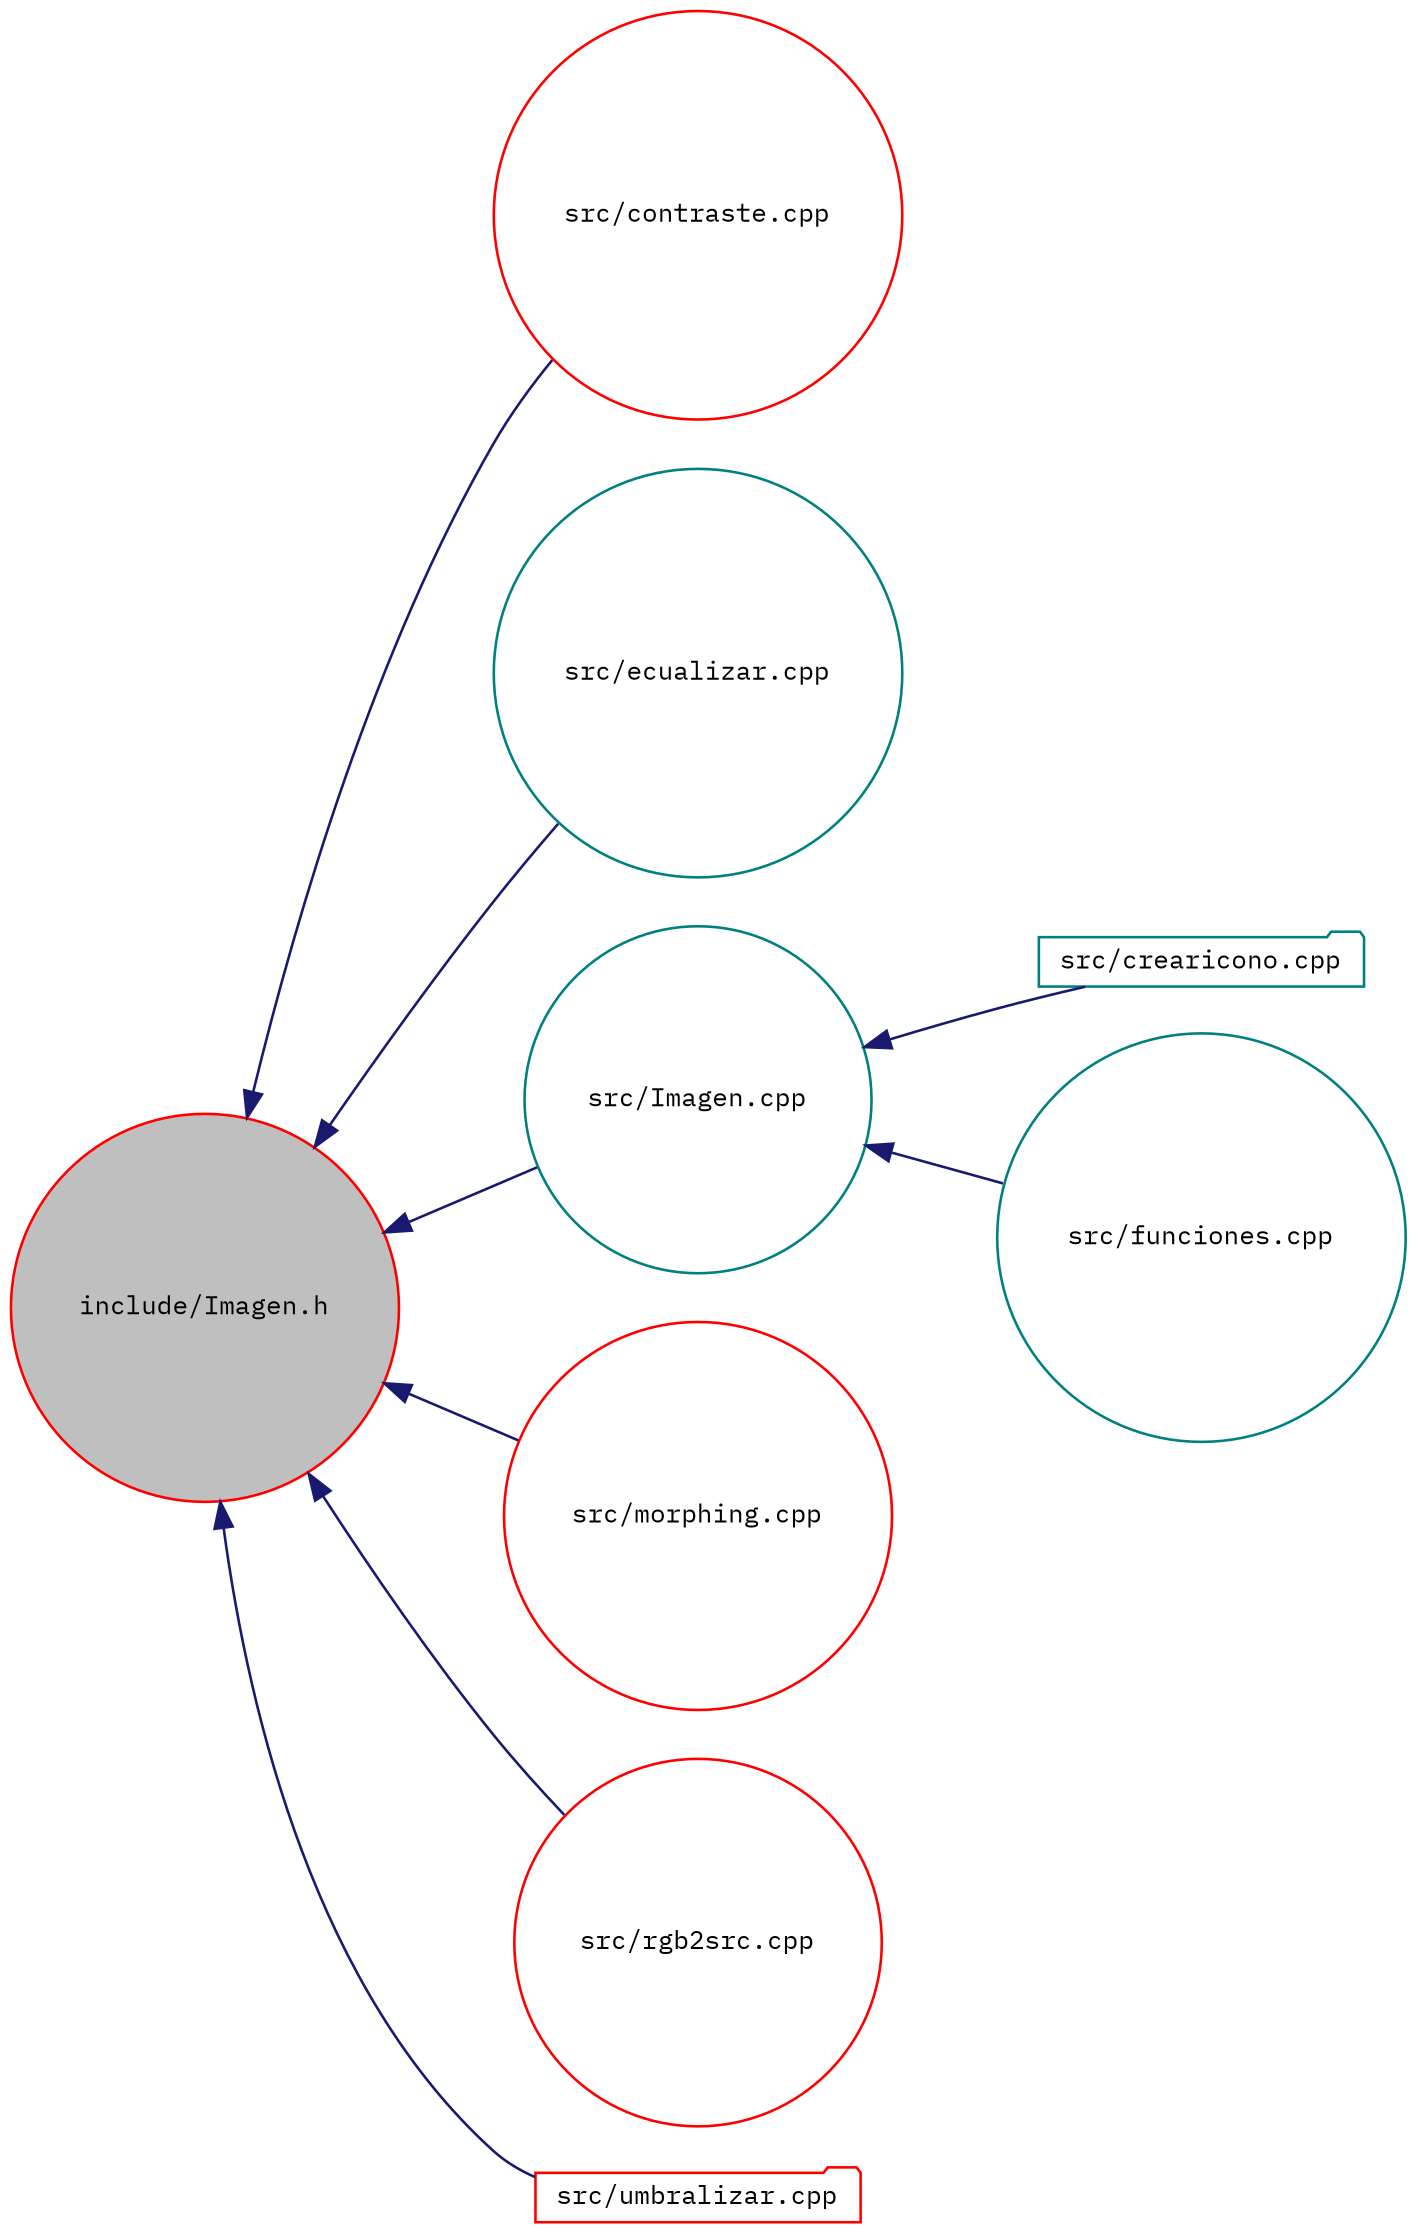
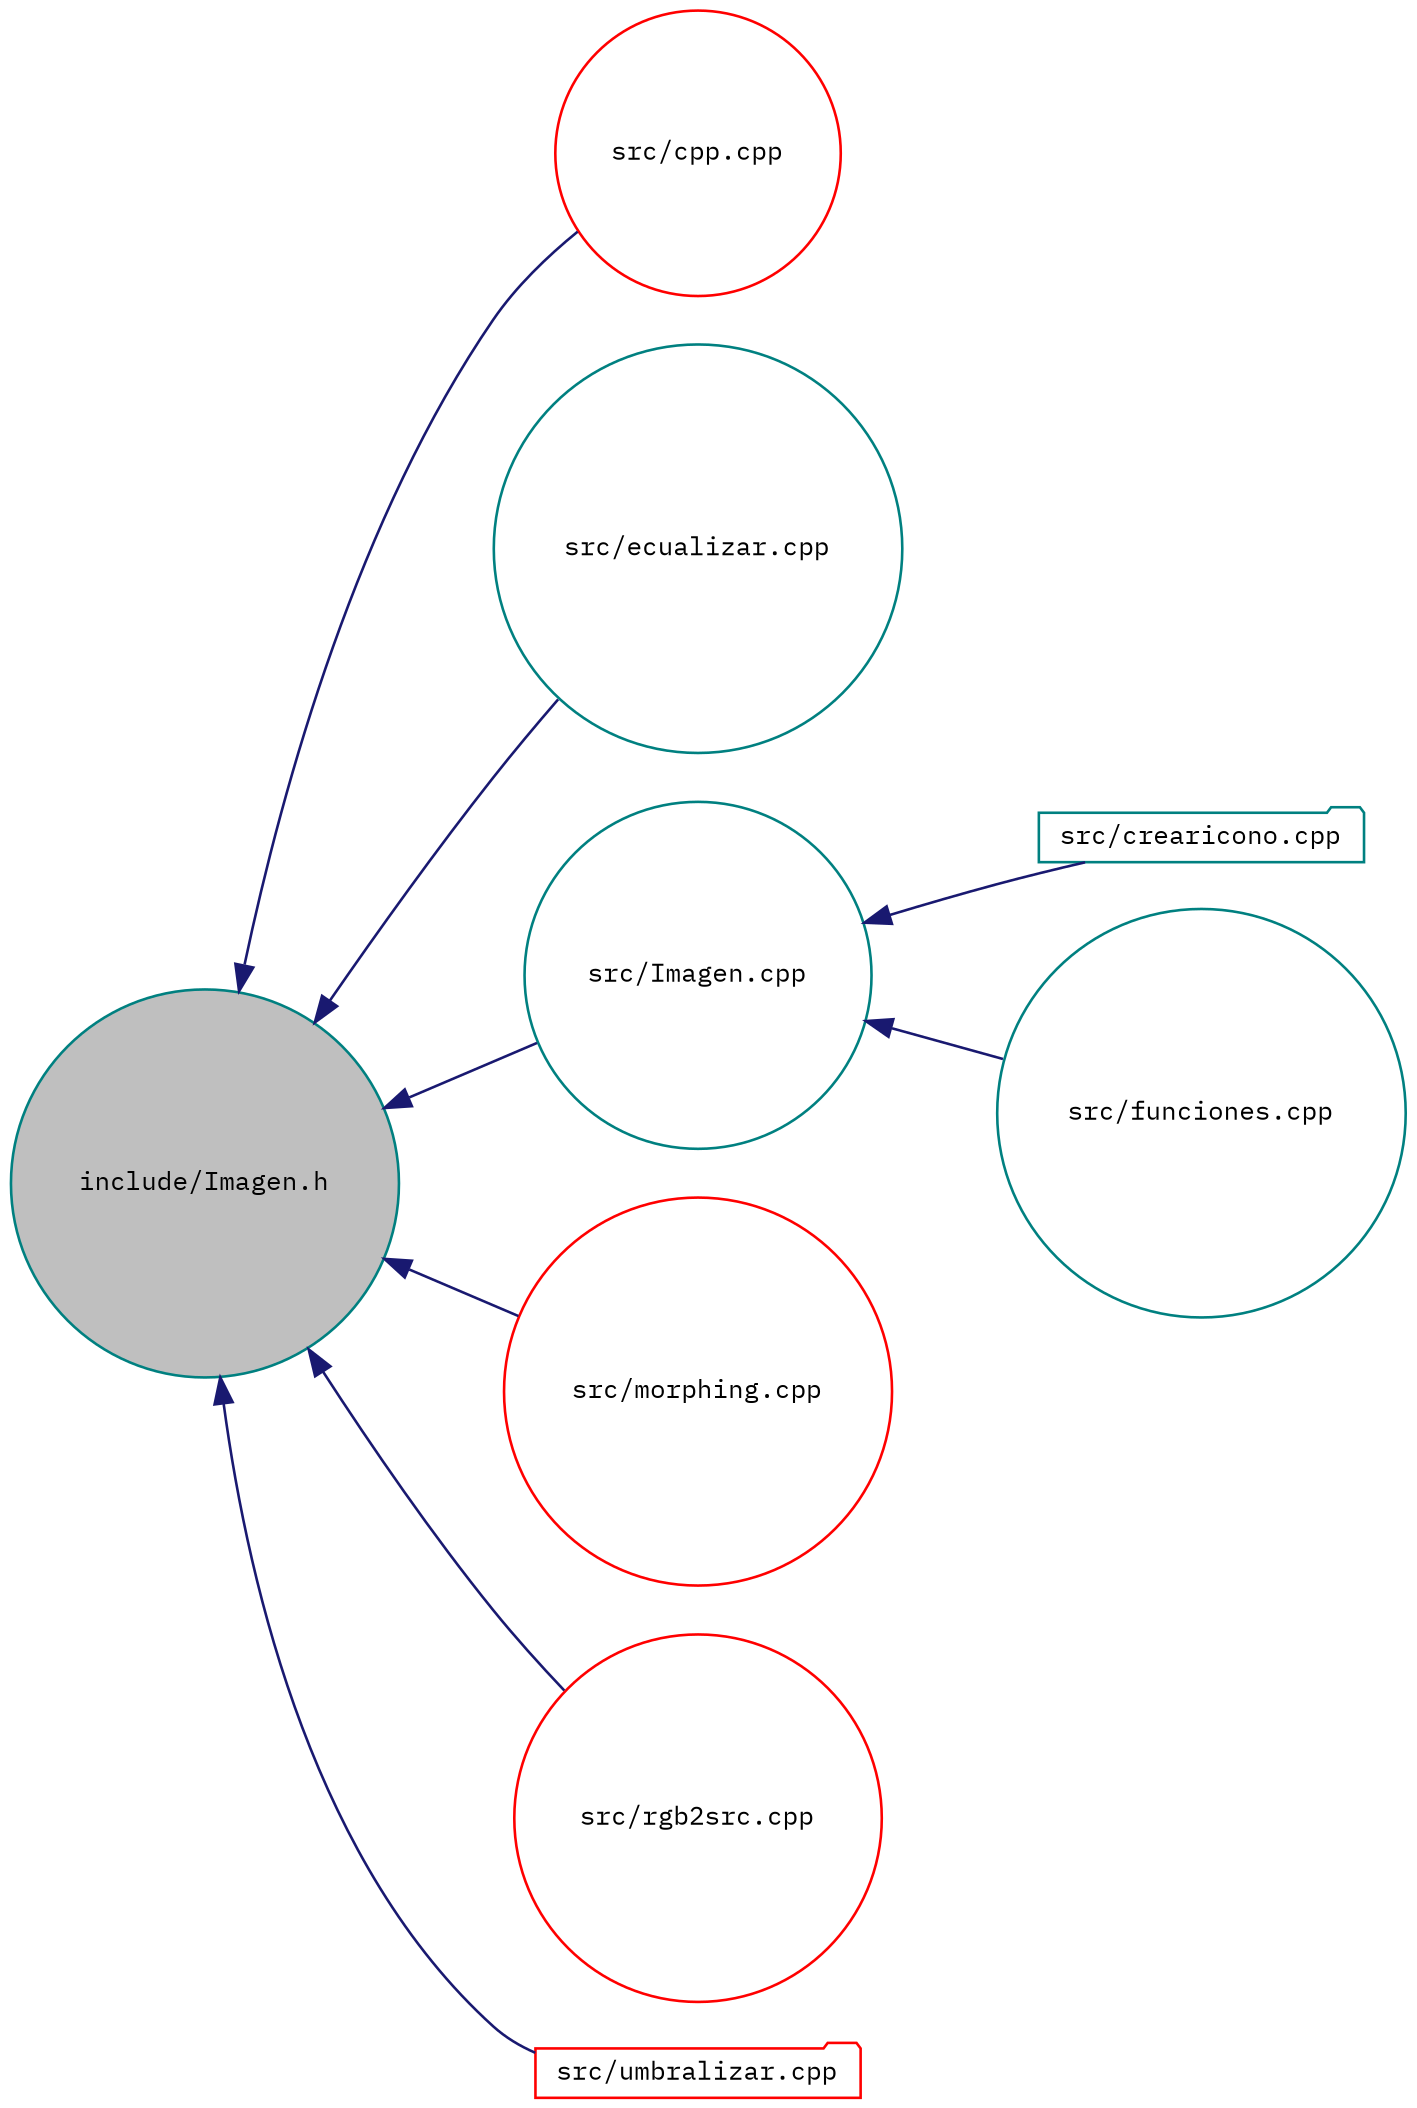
(698, 215) -> (698, 153)
(205, 1308) -> (205, 1183)
